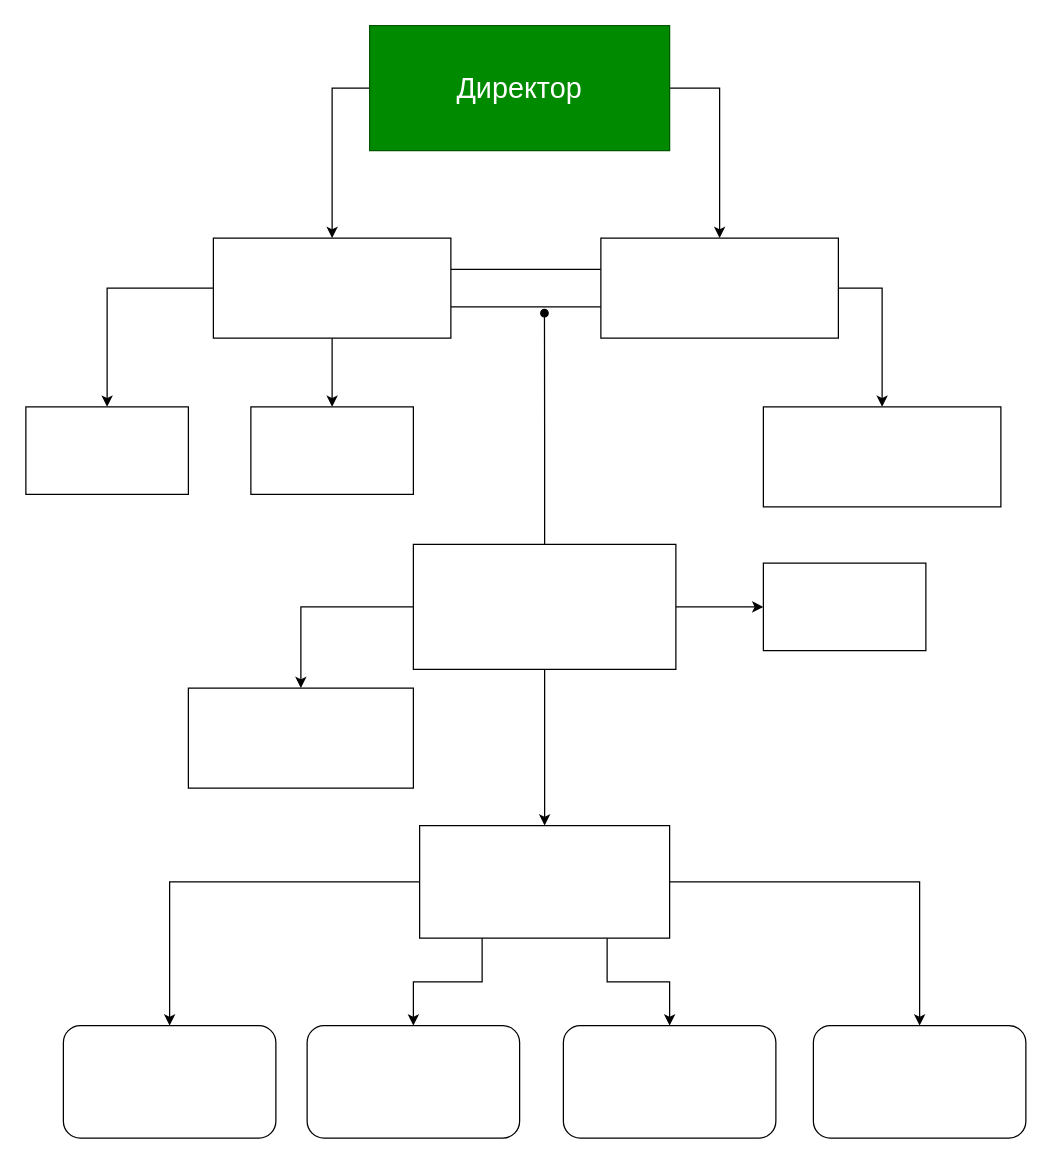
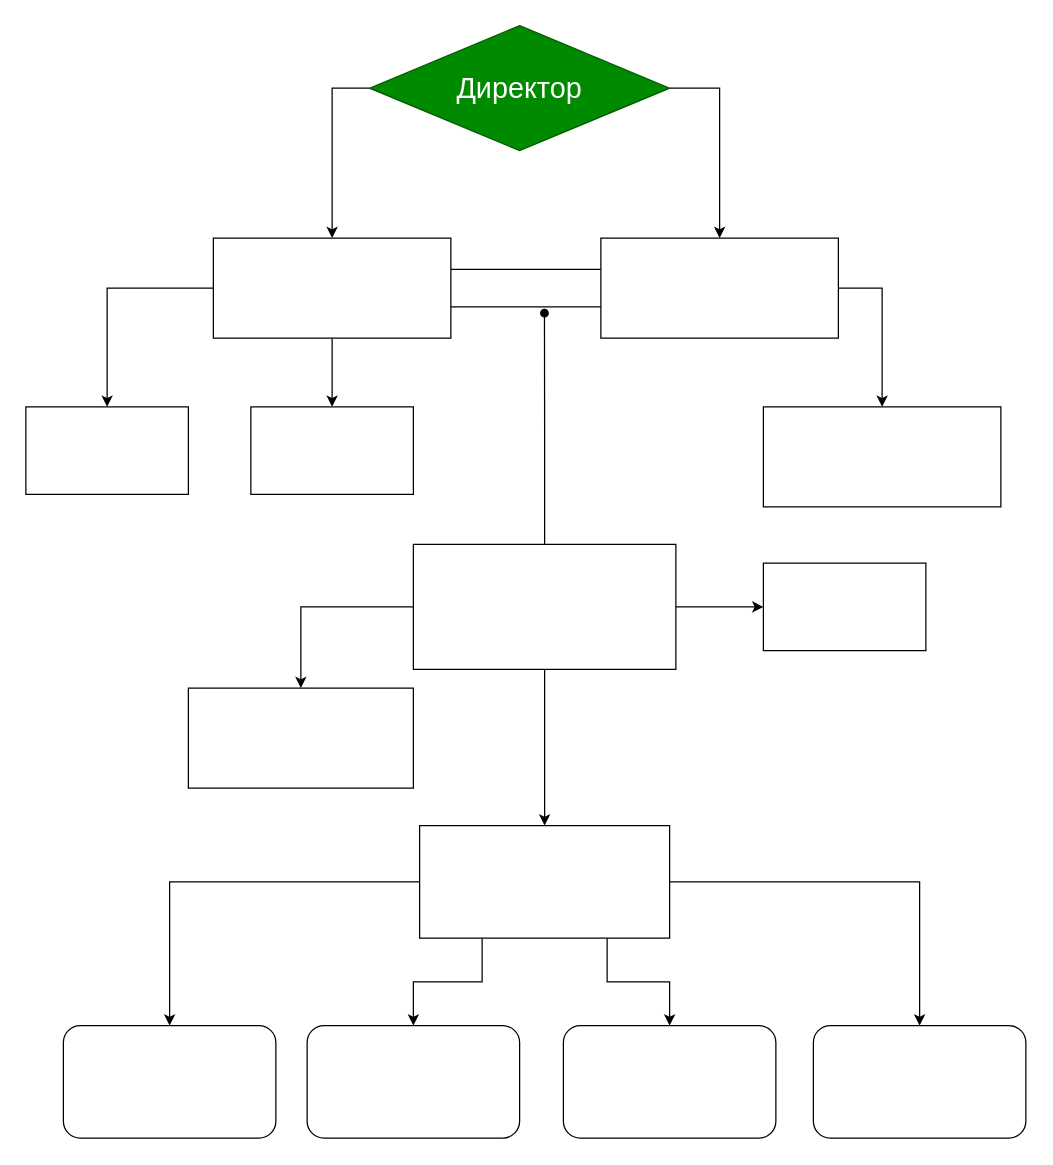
(519, 88) -> (519, 88)
